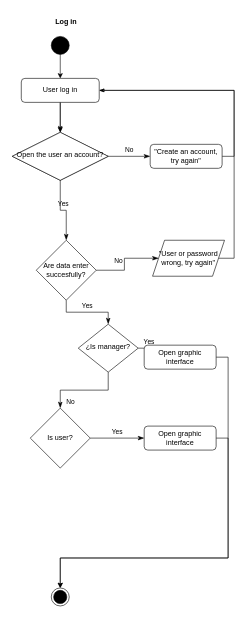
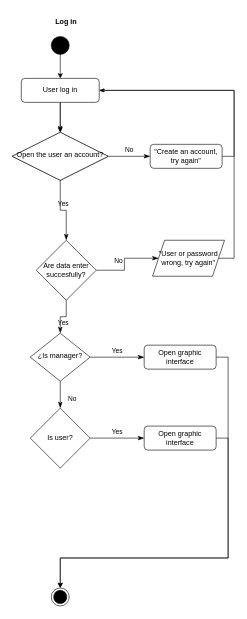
(108, 348) -> (60, 357)
